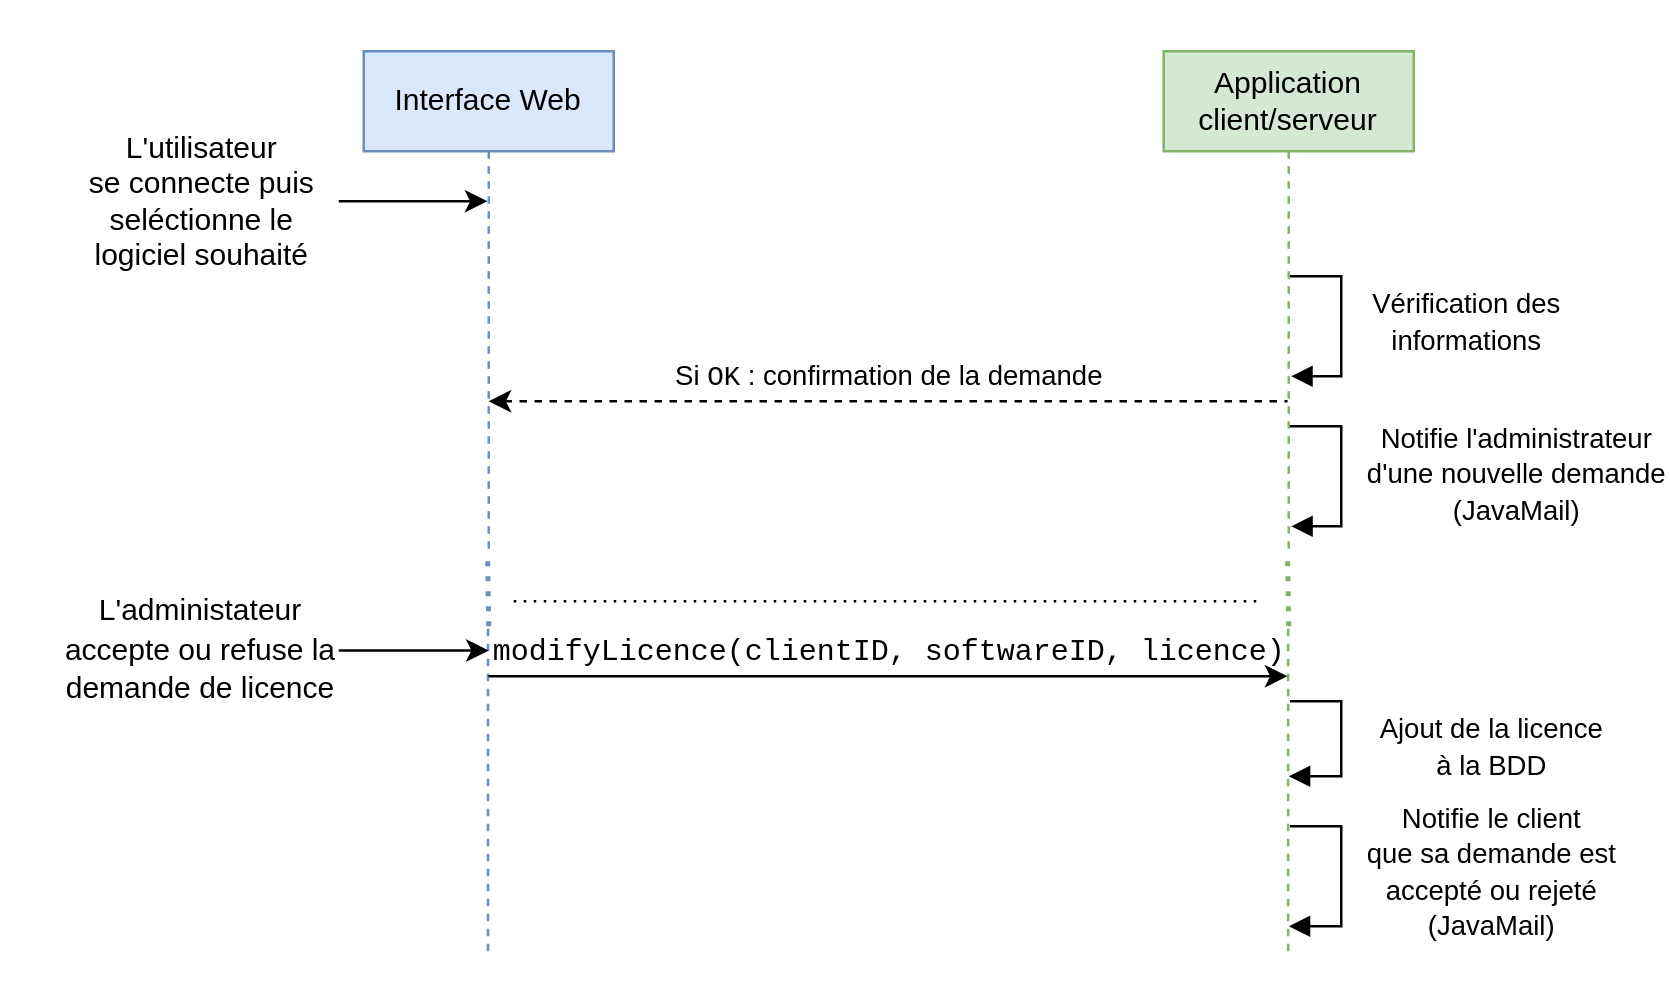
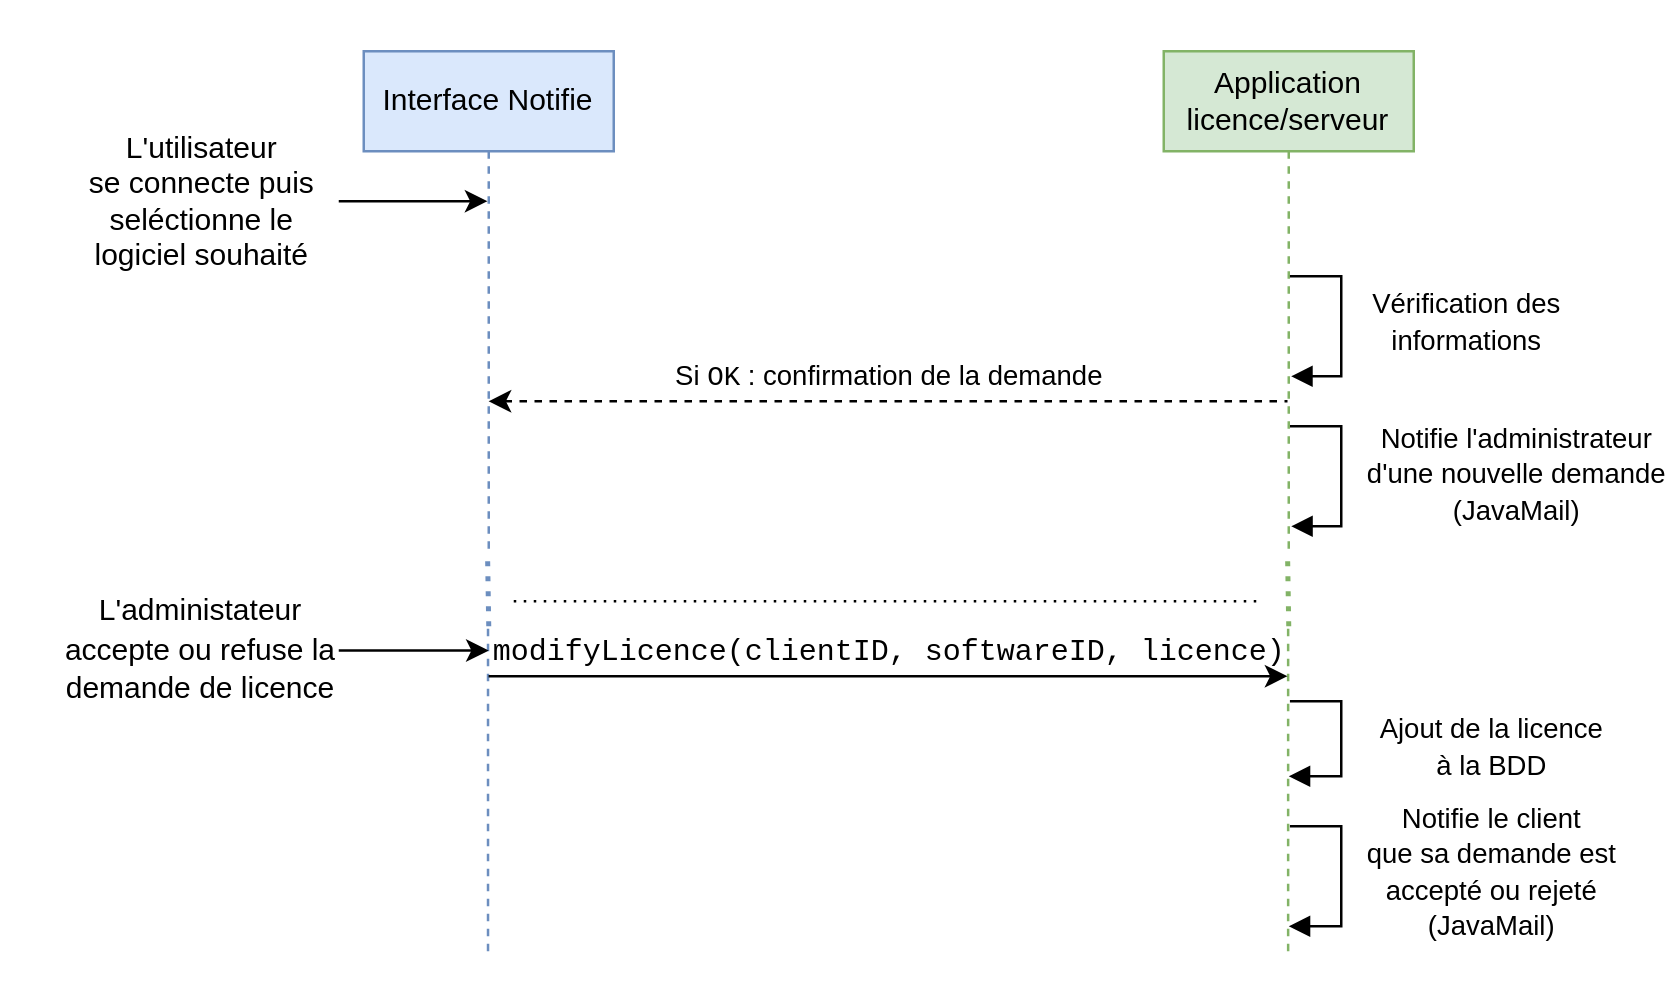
(489, 101) -> (489, 101)
(1289, 101) -> (1289, 101)
